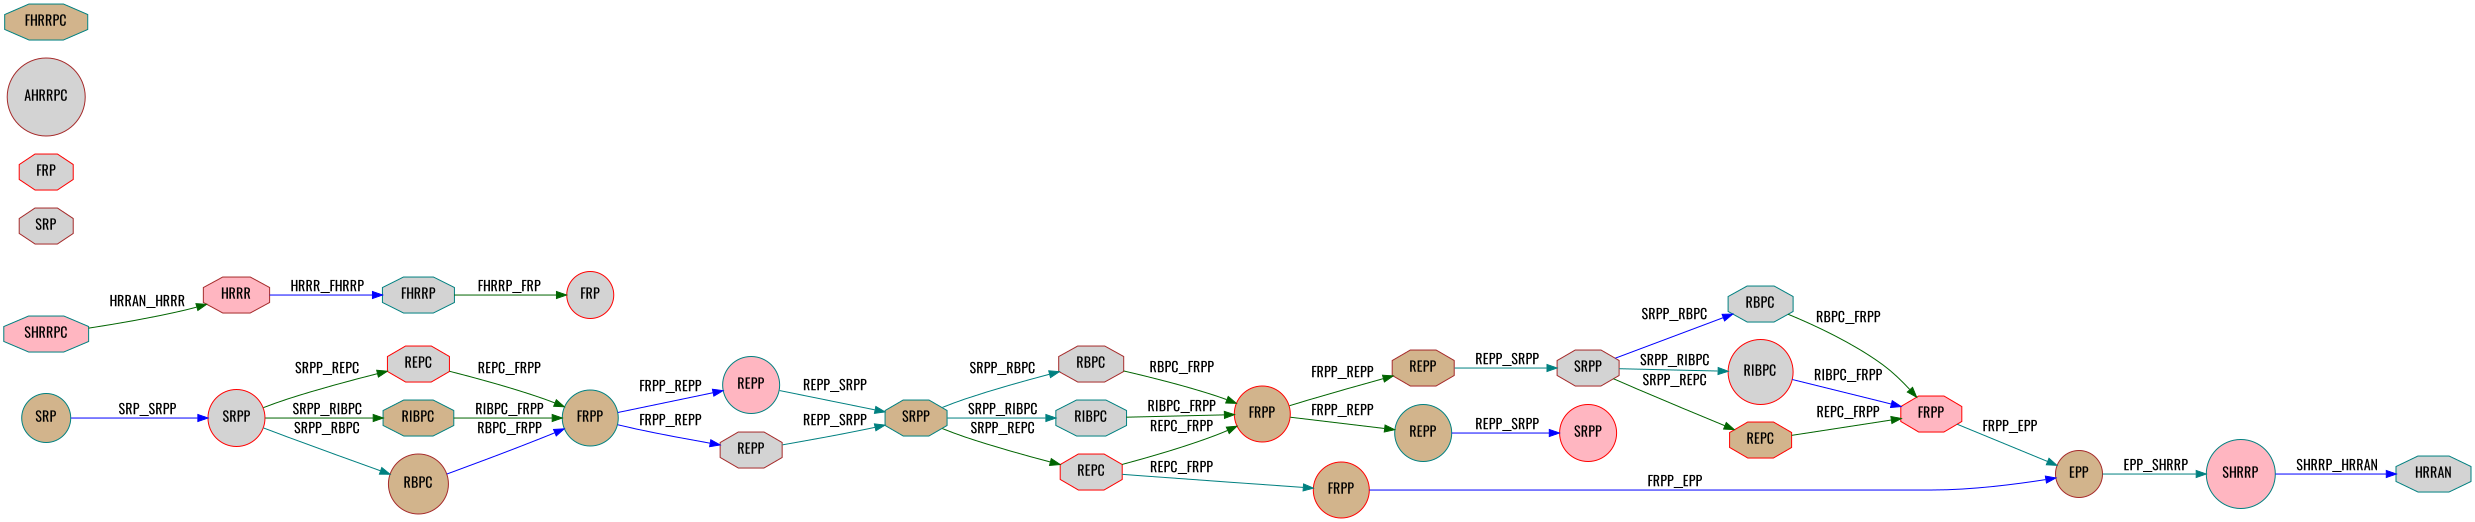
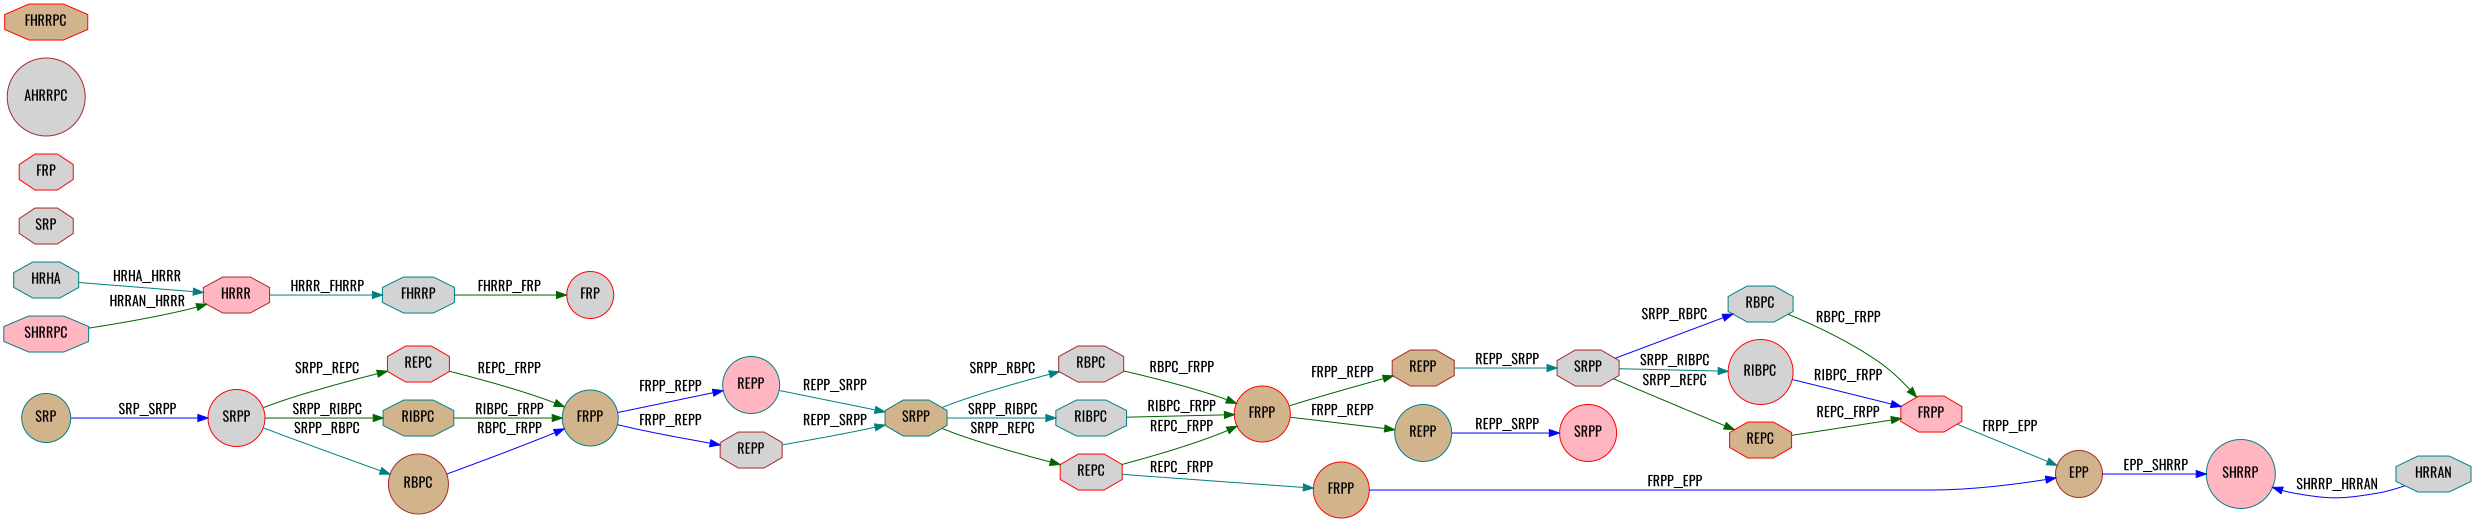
(46, 22) -> (46, 22)
none -> (46, 280)
(321, 295) -> (321, 295)
(2149, 474) -> (2149, 474)
(2331, 474) -> (2344, 498)
